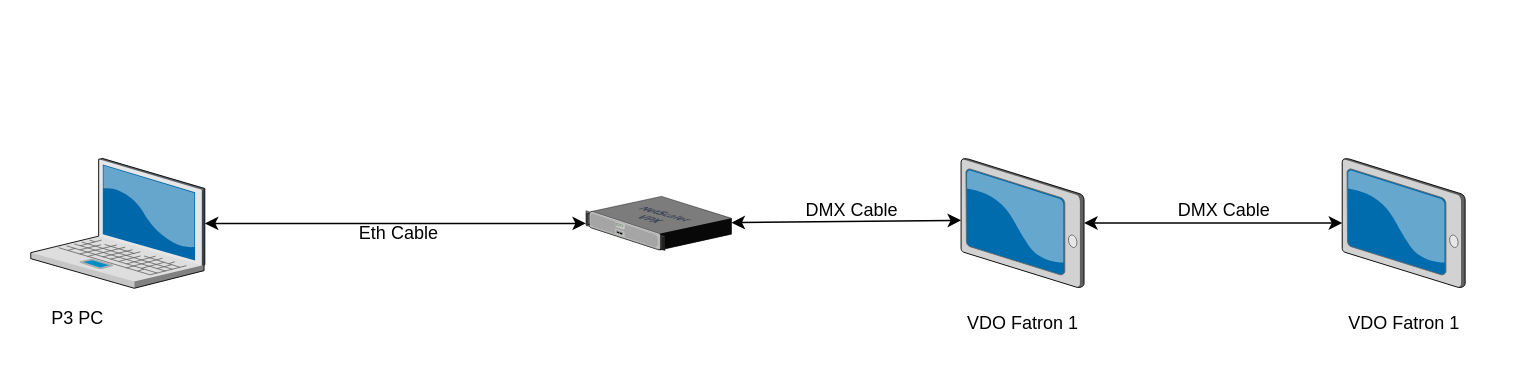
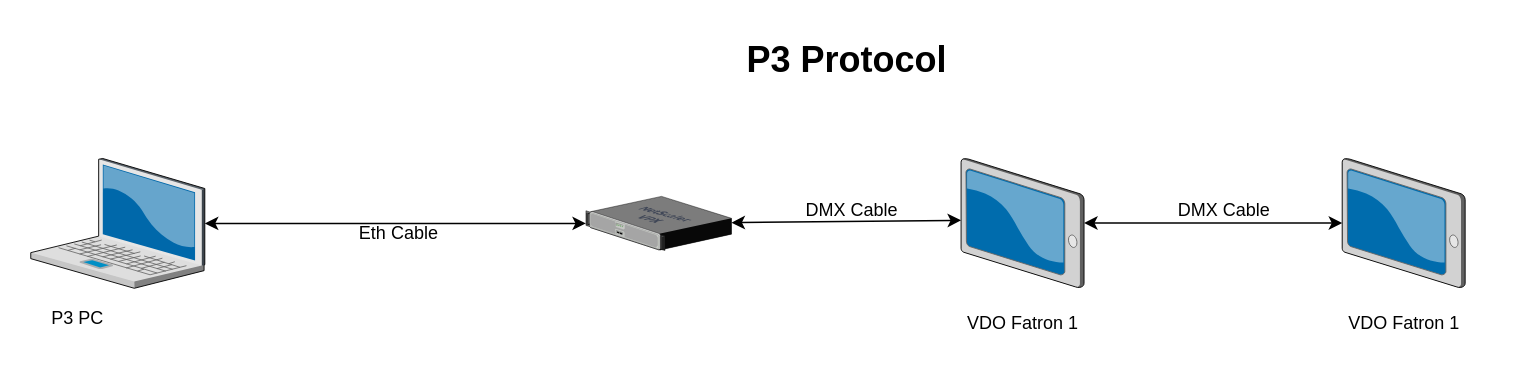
none -> (851, 61)
